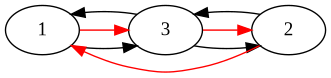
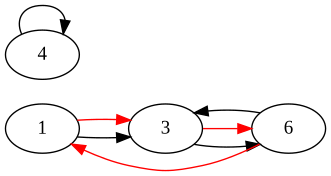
(111, 12) -> none
(289, 30) -> (289, 129)
none -> (42, 55)
